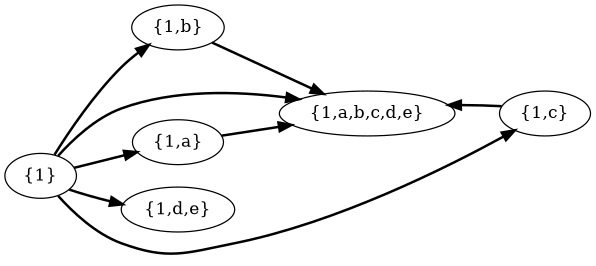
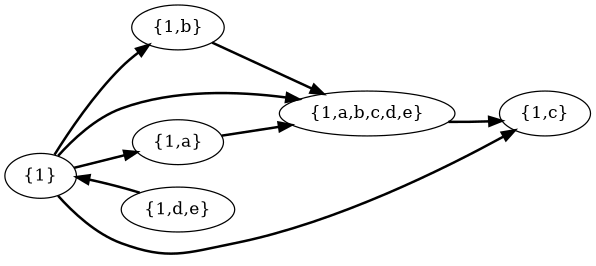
(481, 105) -> (469, 122)
(90, 196) -> (114, 186)
